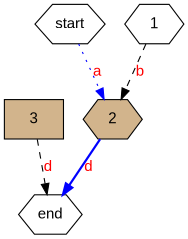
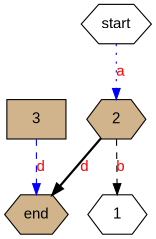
(136, 67) -> (117, 161)
(41, 161) -> (36, 161)
(85, 162) -> (80, 162)
(50, 215) -> (36, 215)
